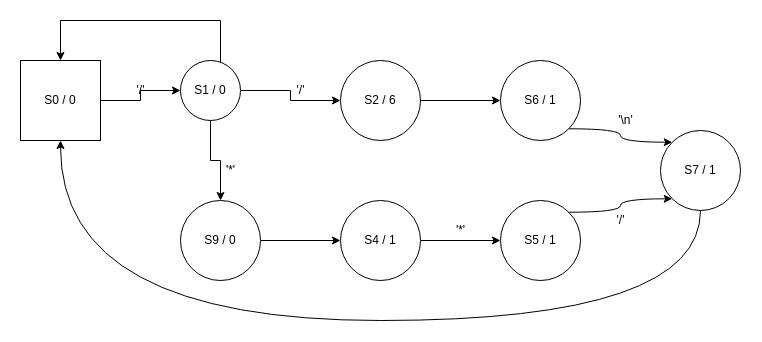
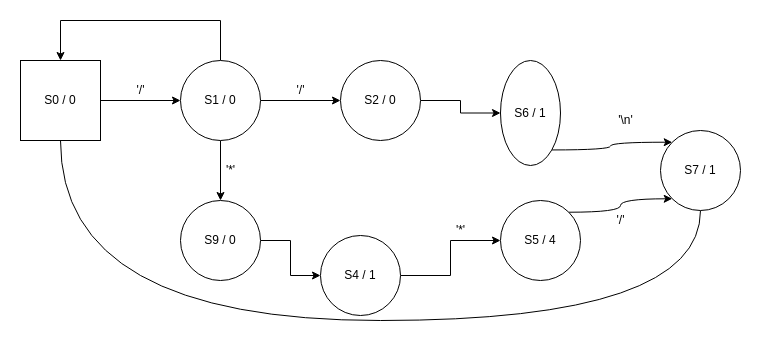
(211, 91) -> (221, 101)
(381, 101) -> (381, 101)
(541, 101) -> (531, 113)
(61, 149) -> (61, 146)
(381, 241) -> (361, 276)
(541, 241) -> (541, 241)
